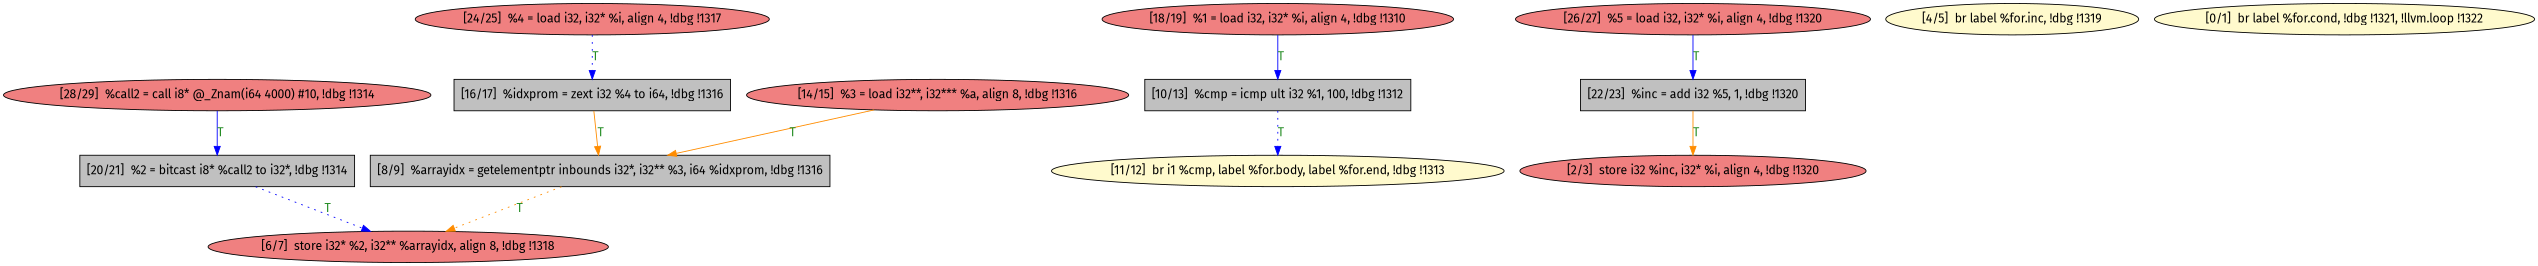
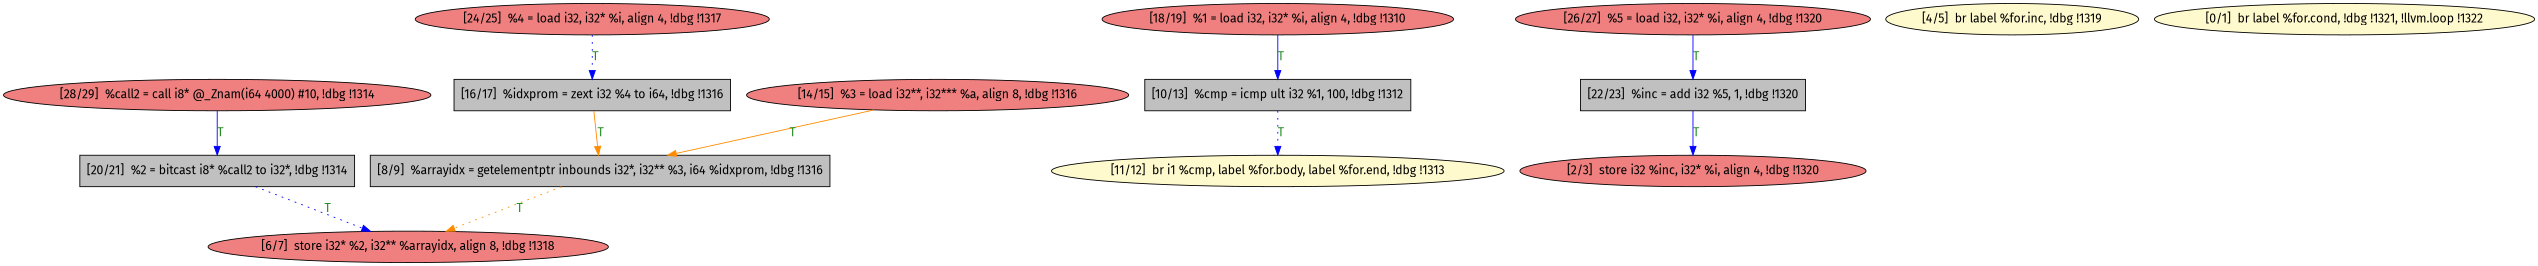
(1693, 129) -> (1693, 129)
